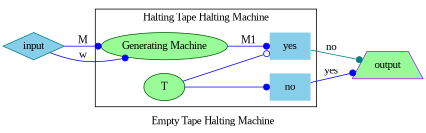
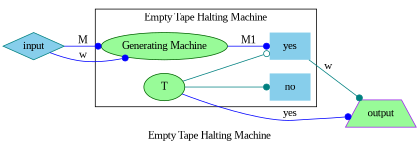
(206, 18) -> (206, 18)
(331, 47) -> (328, 66)
(223, 68) -> (223, 68)
(330, 78) -> (262, 117)
(224, 87) -> (224, 87)
